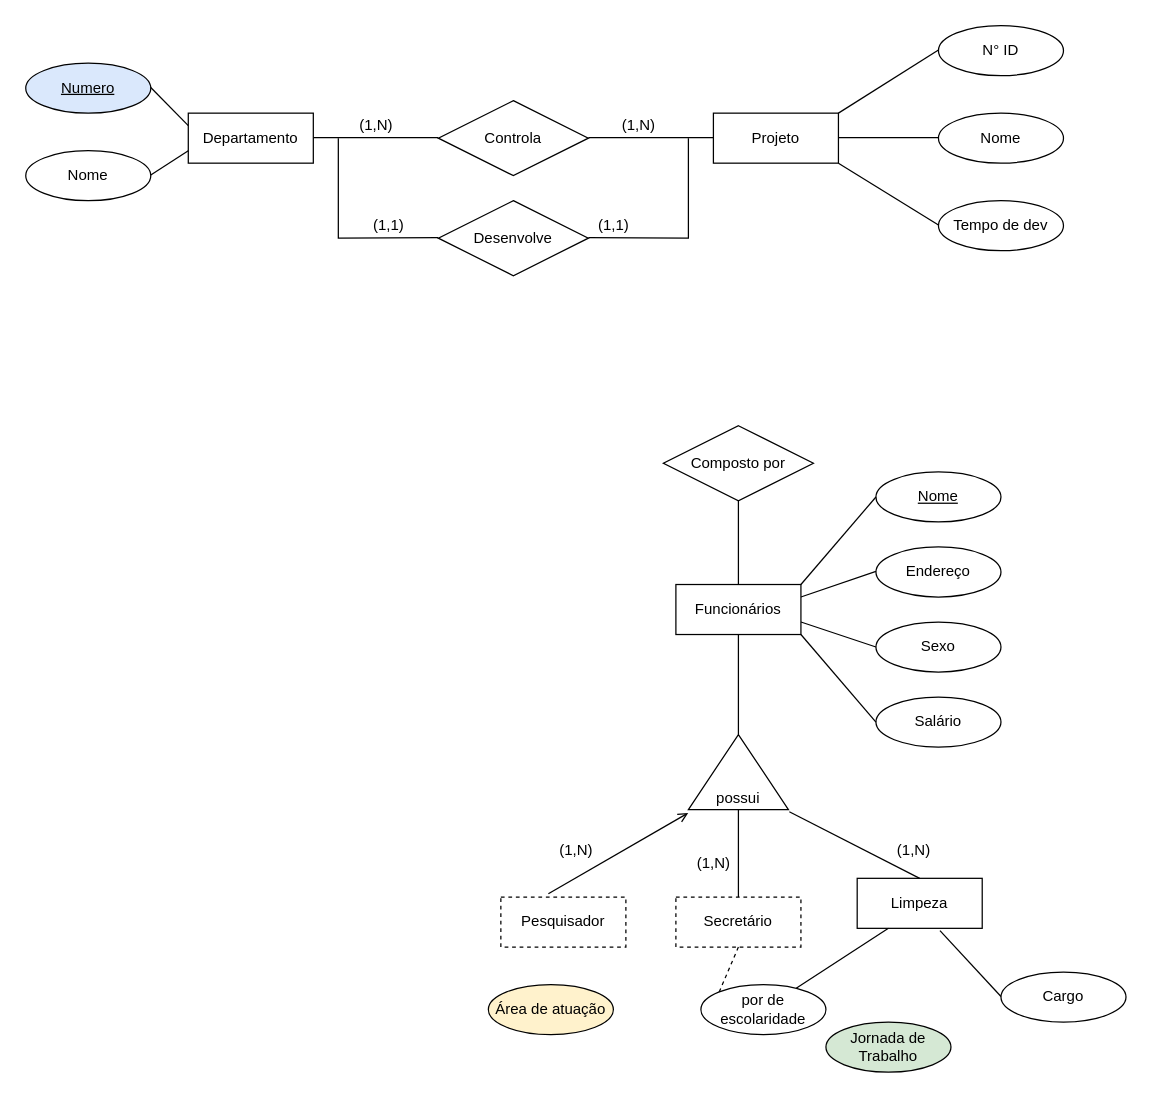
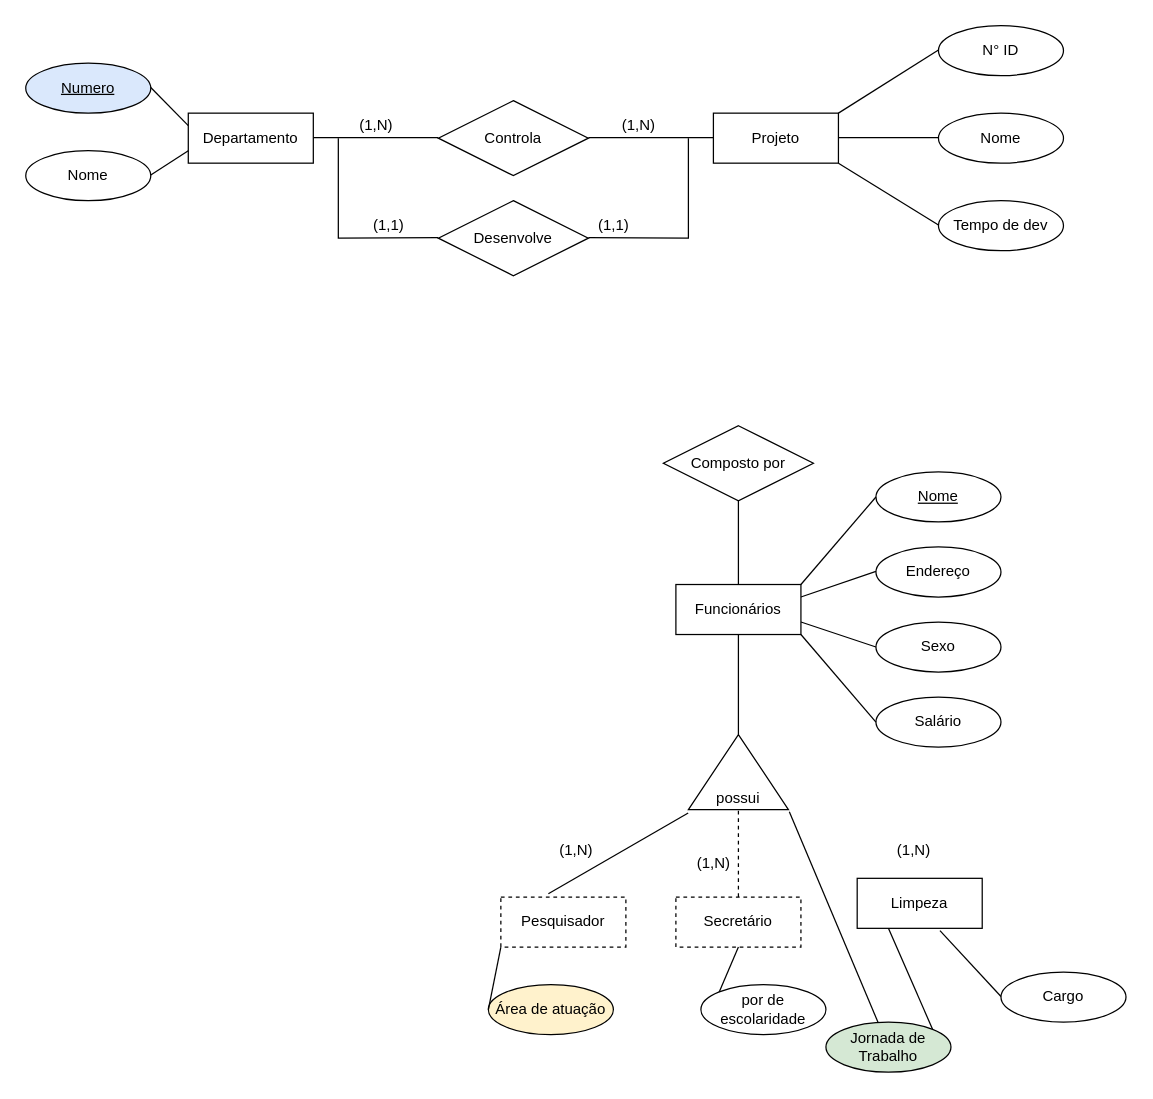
(683, 816) -> (684, 815)
(854, 845) -> (833, 917)
(738, 852) -> (738, 852)
(842, 958) -> (910, 979)
(729, 968) -> (729, 968)
none -> (495, 976)
